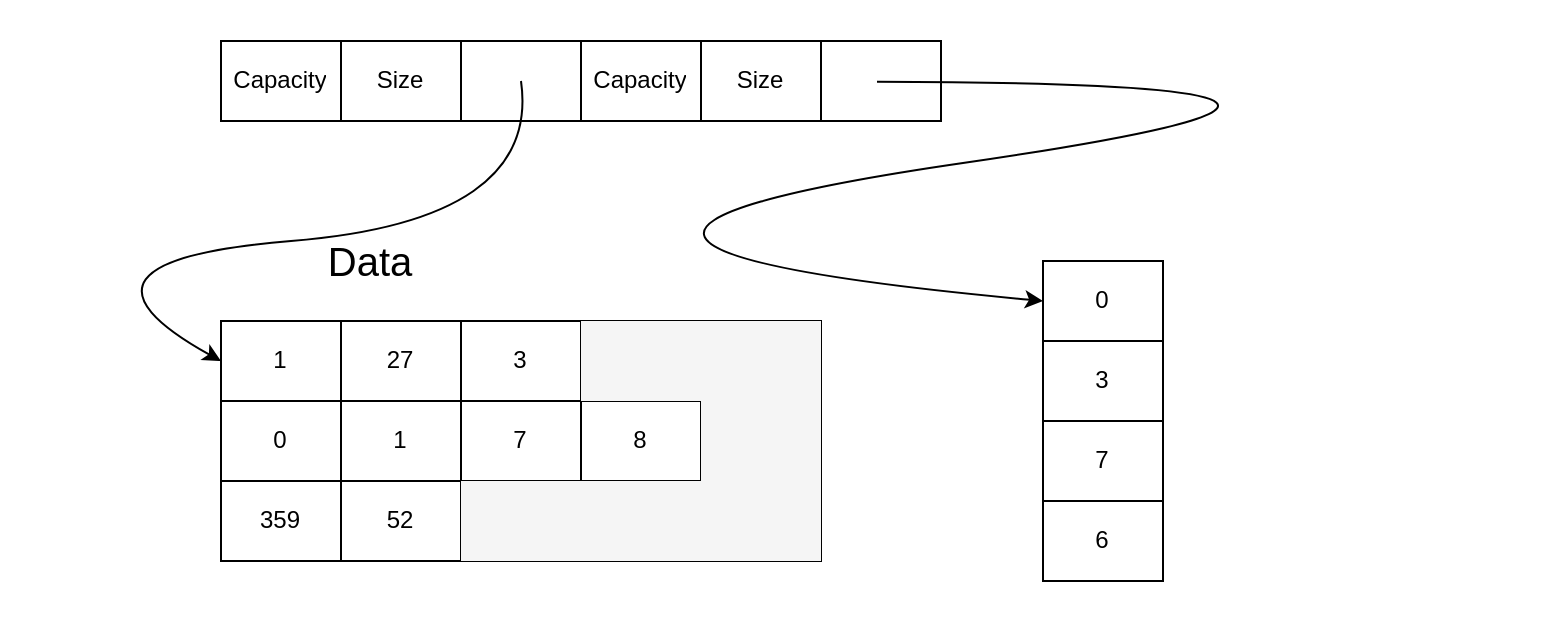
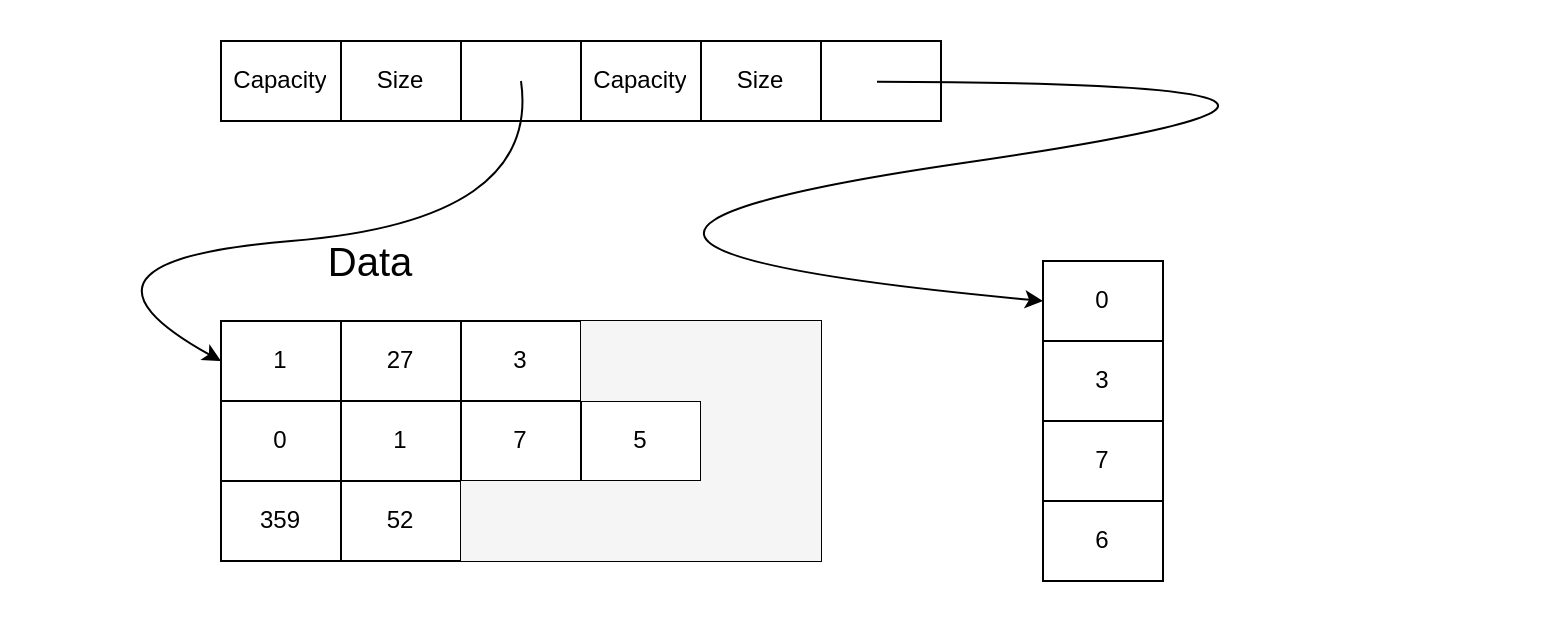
(641, 441) -> (641, 441)
